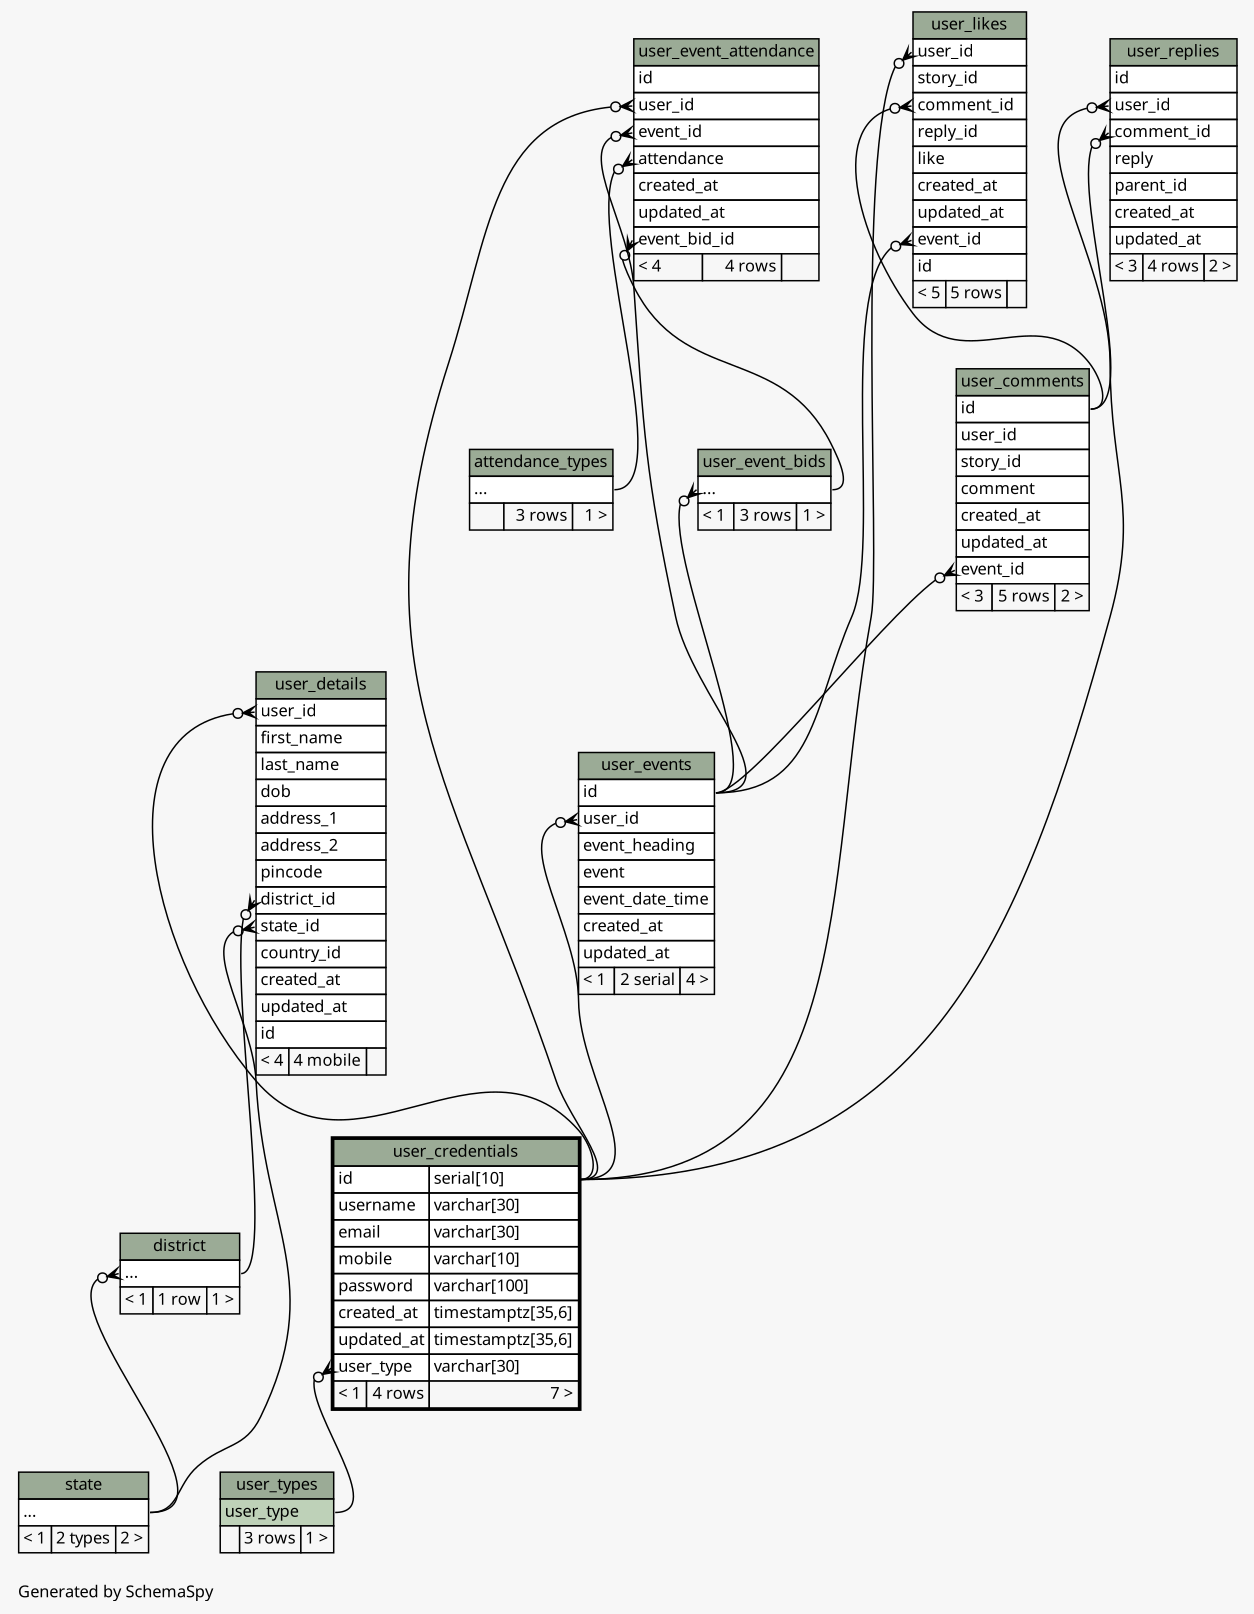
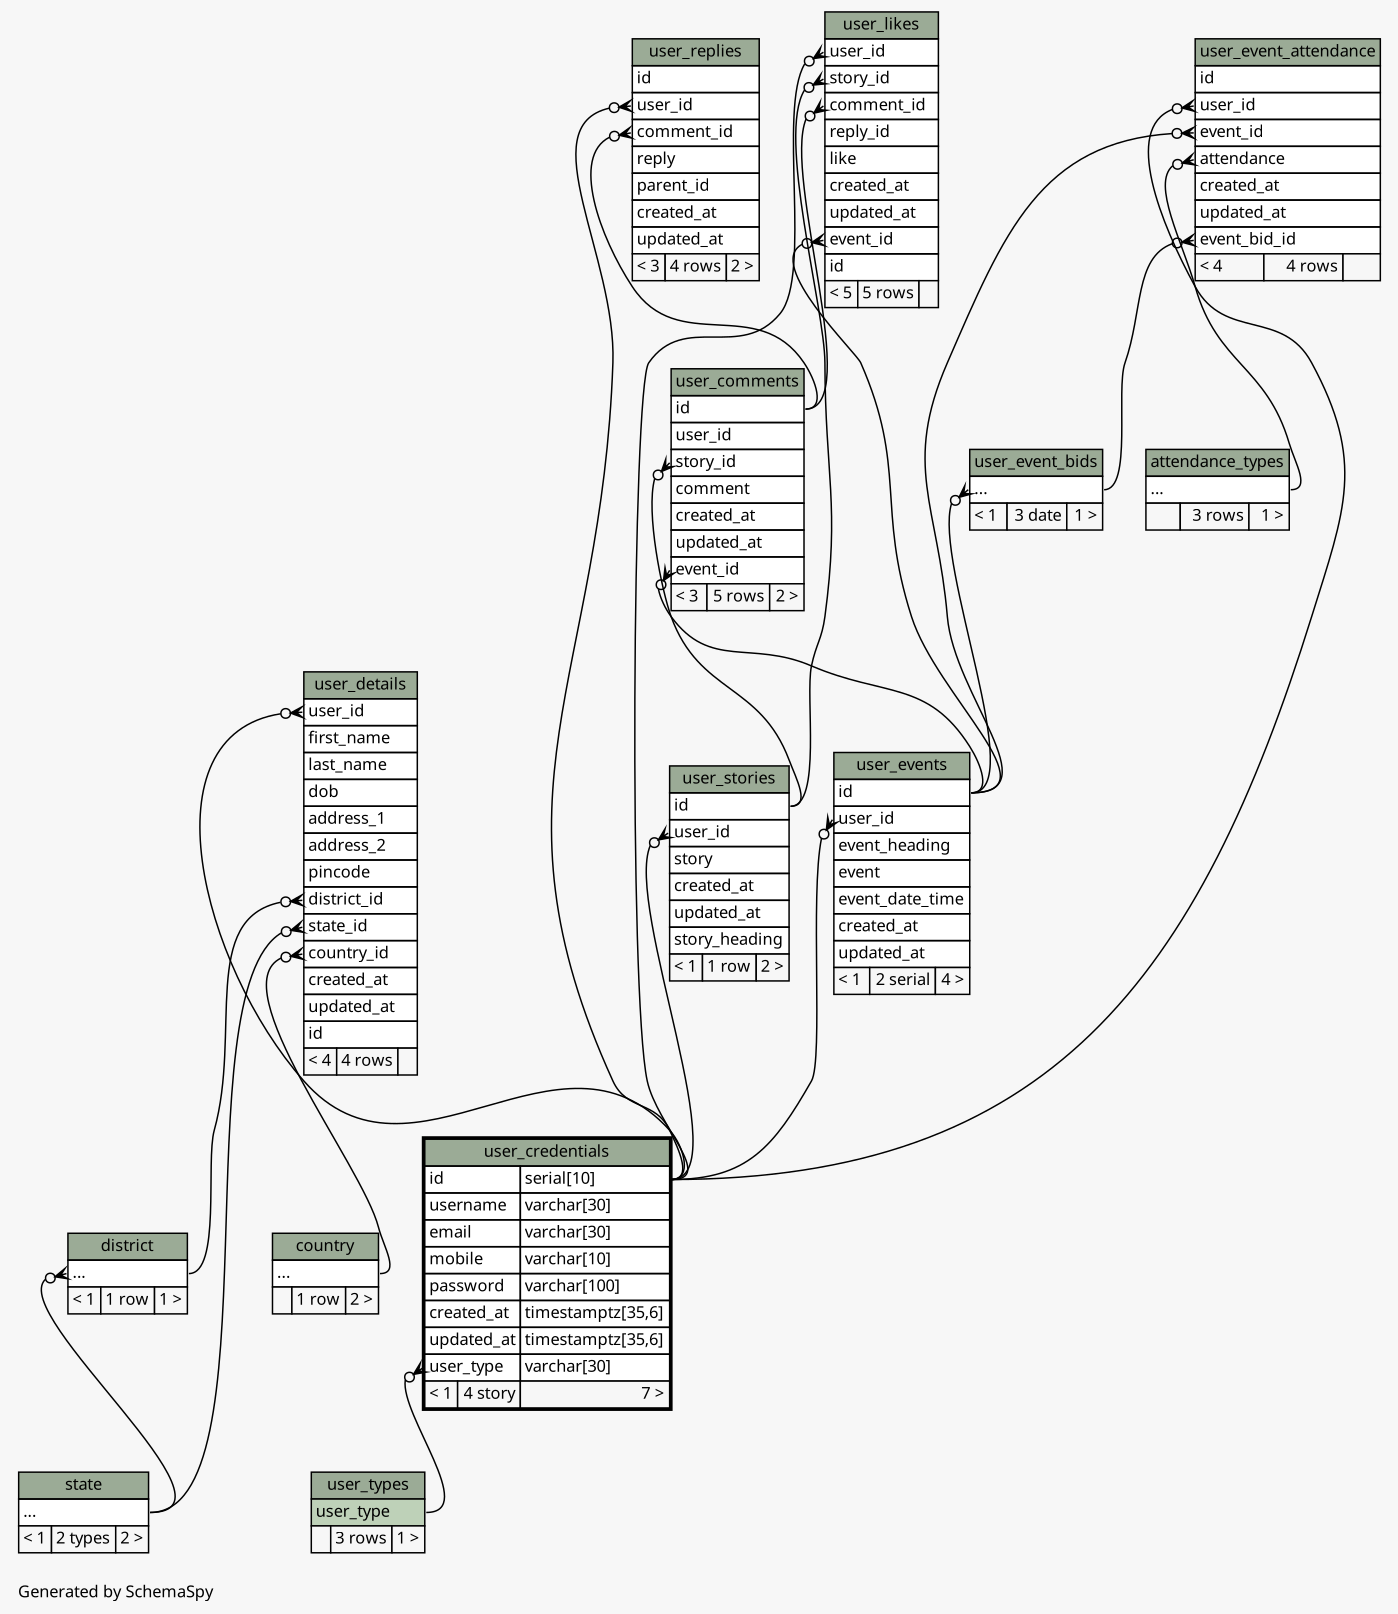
(766, 516) -> (1038, 516)
none -> (729, 873)
(328, 1061) -> (367, 1061)
none -> (325, 1274)
(399, 1394) -> (490, 1394)
